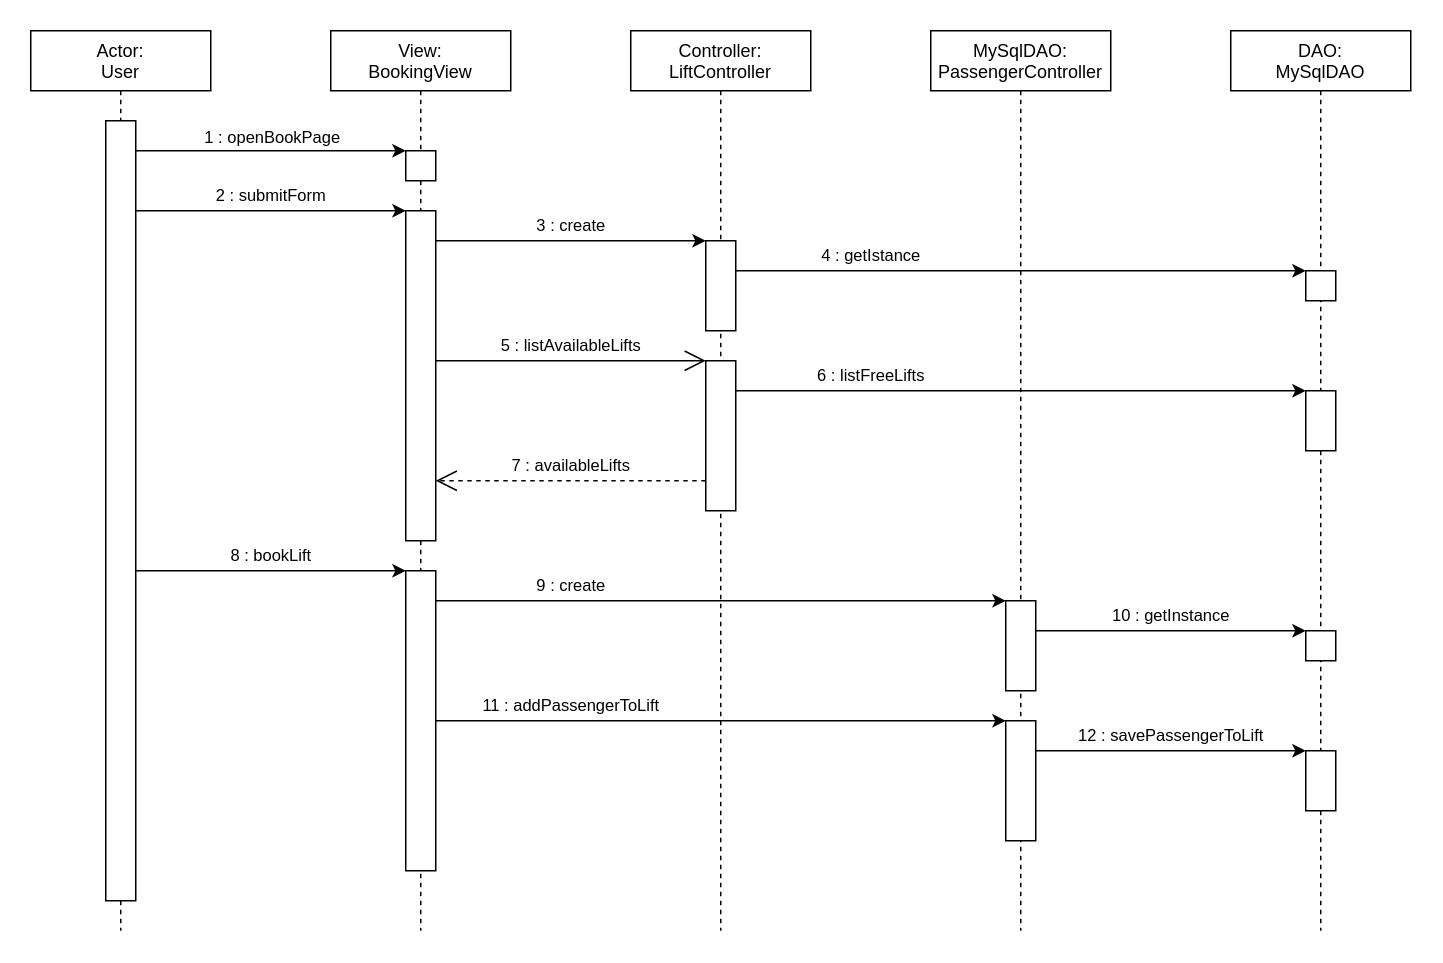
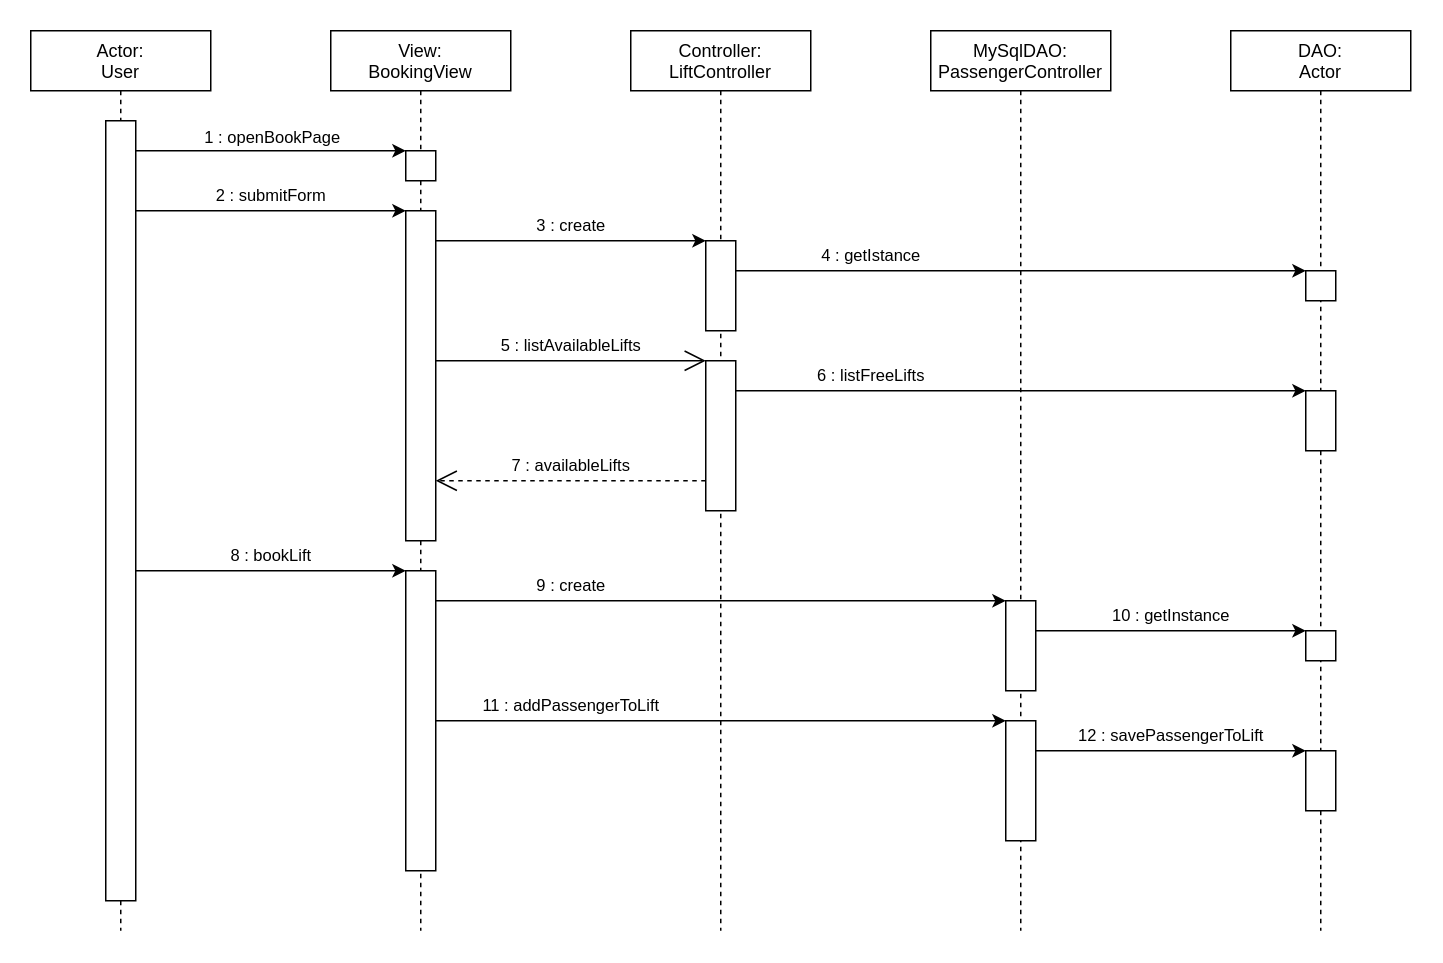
(1320, 51) -> (1320, 51)
